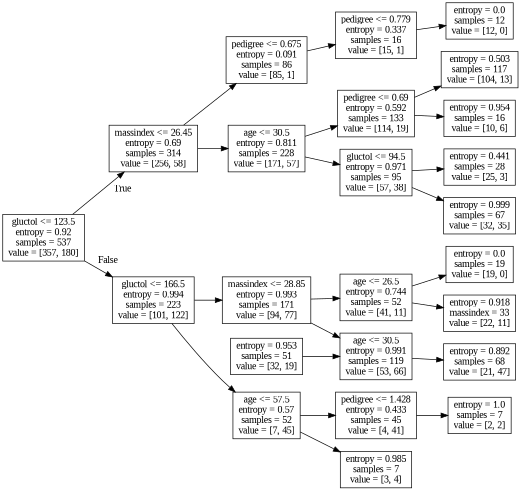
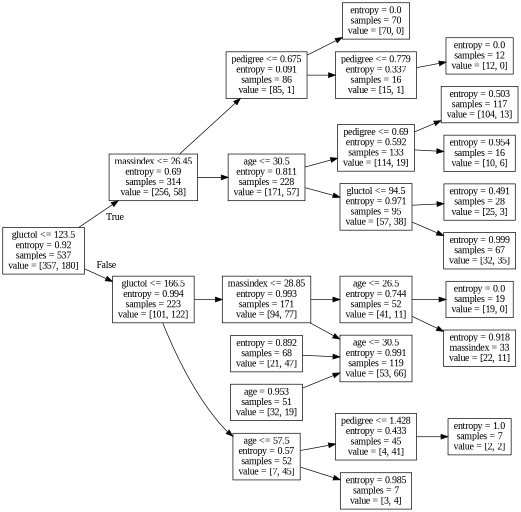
none -> (376, 21)
(480, 167) -> (480, 202)
(267, 356) -> (267, 402)
(424, 359) -> (318, 356)
